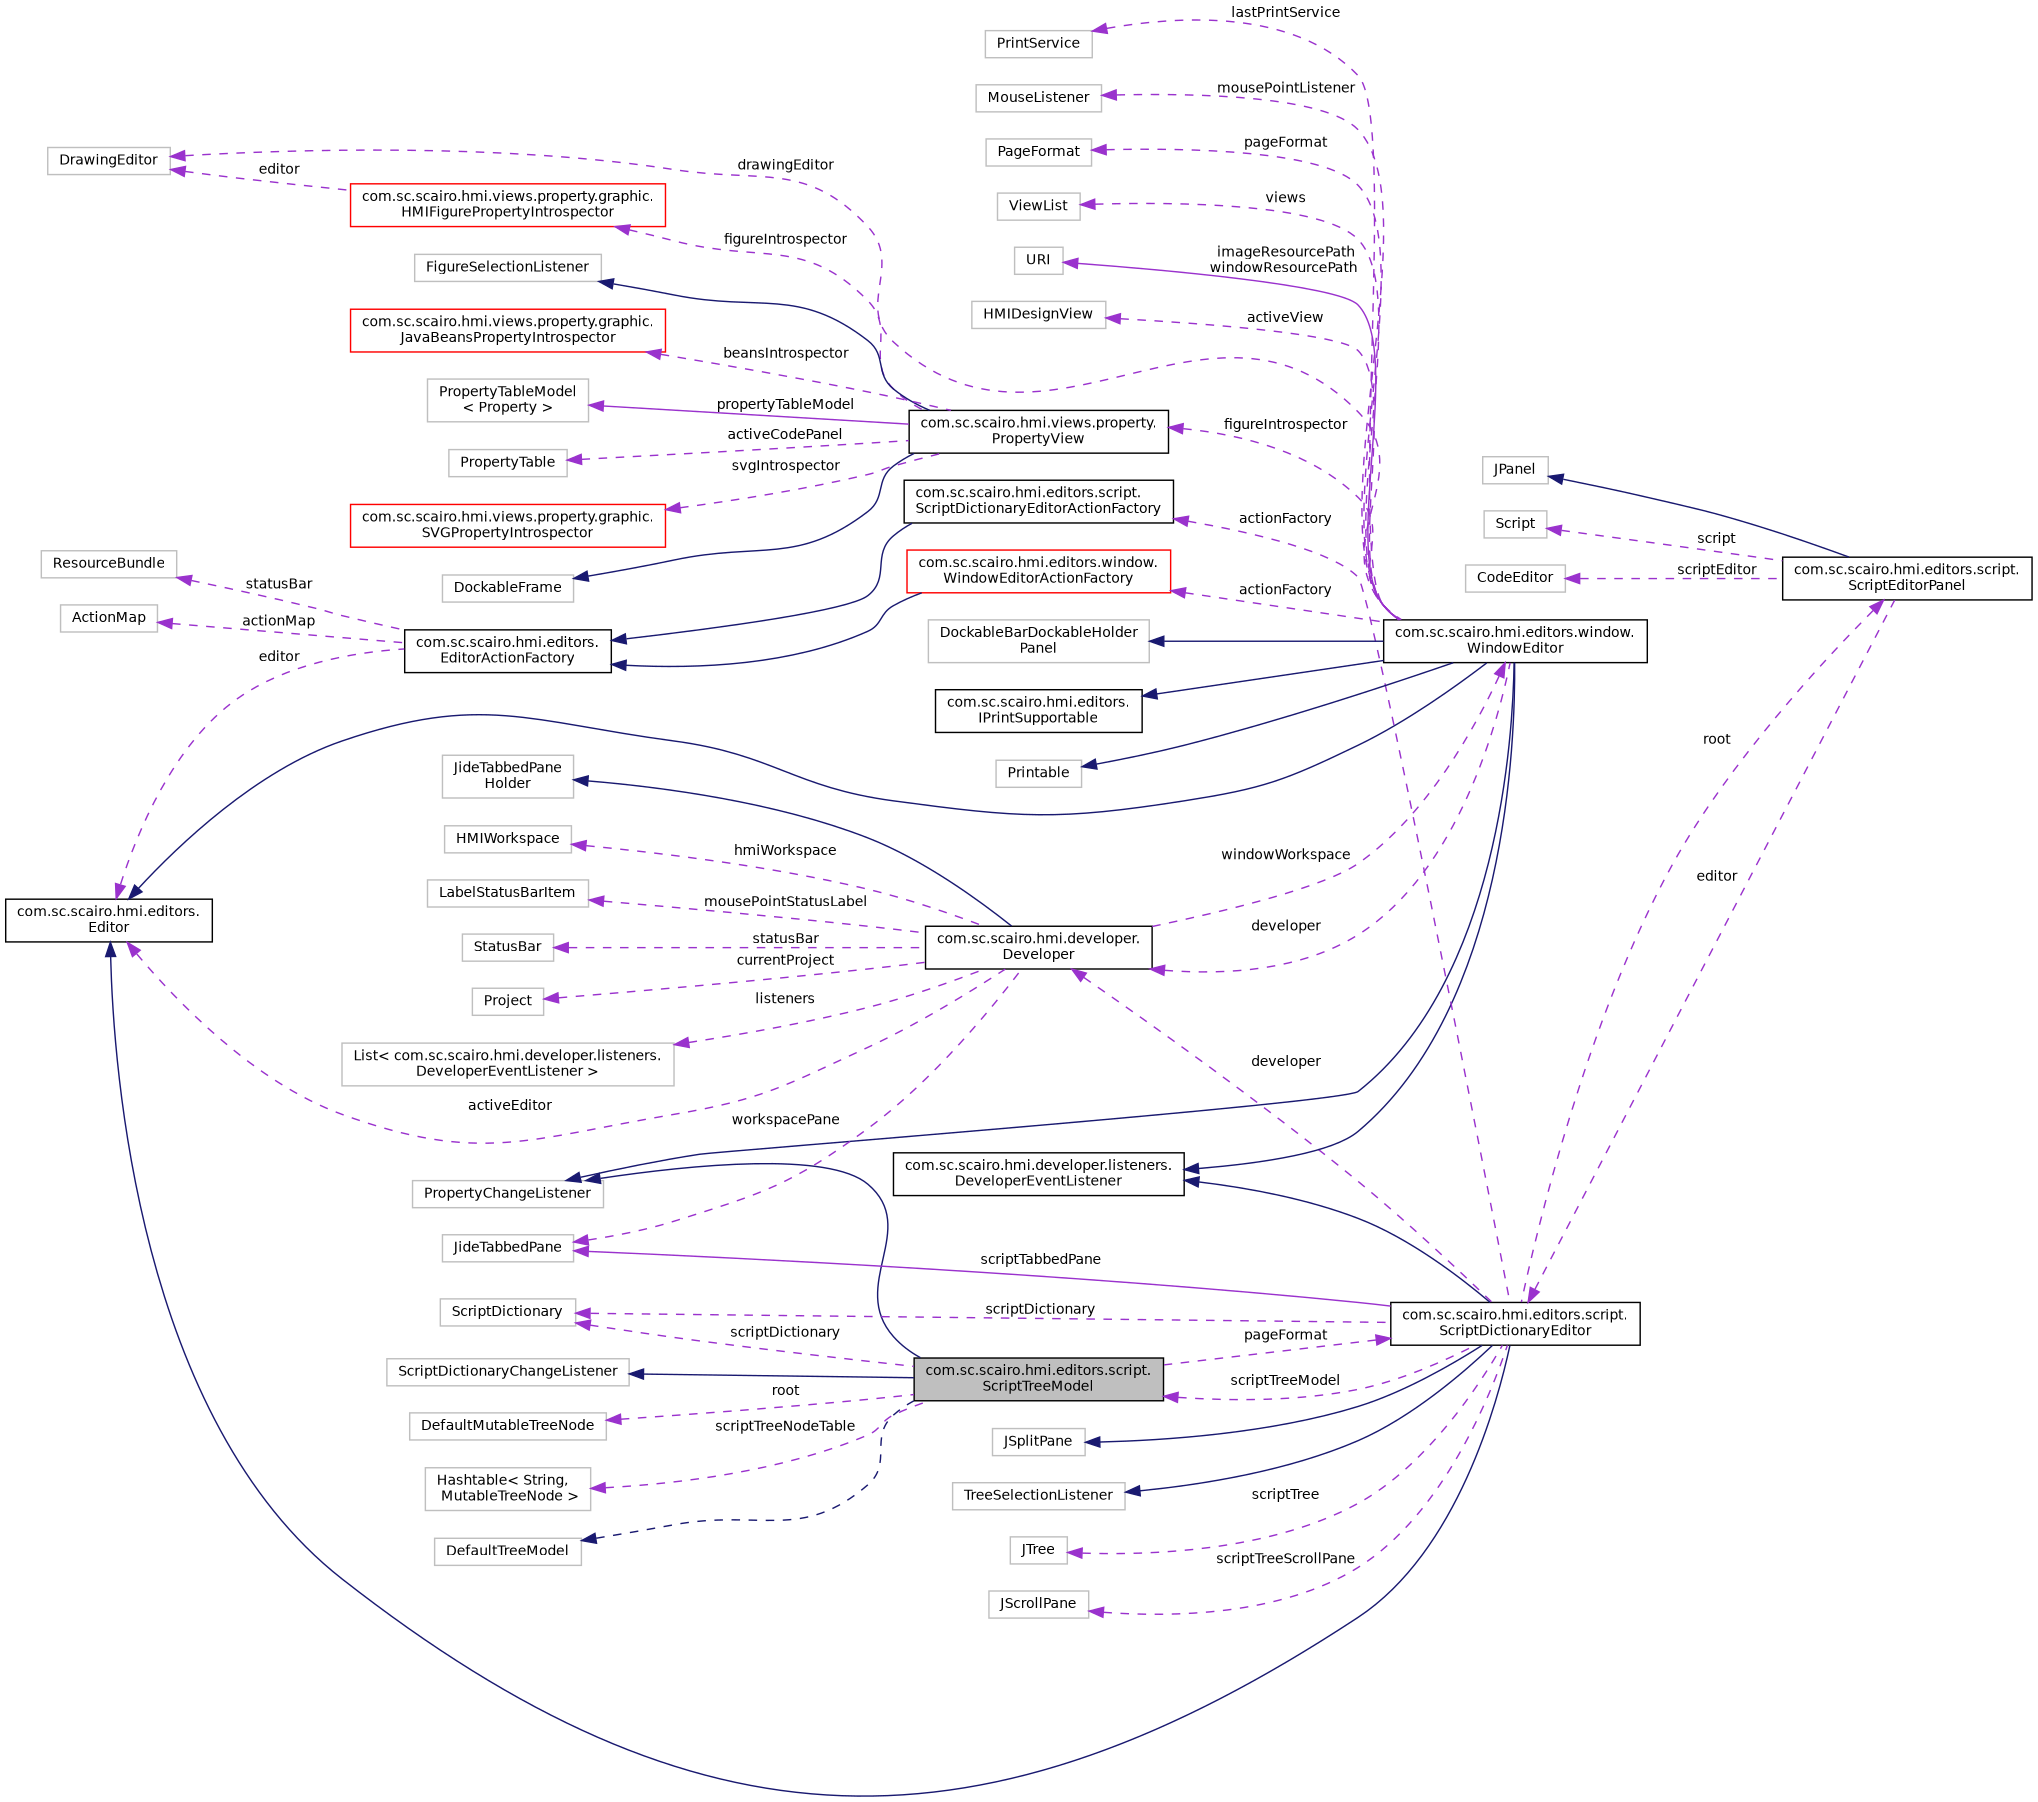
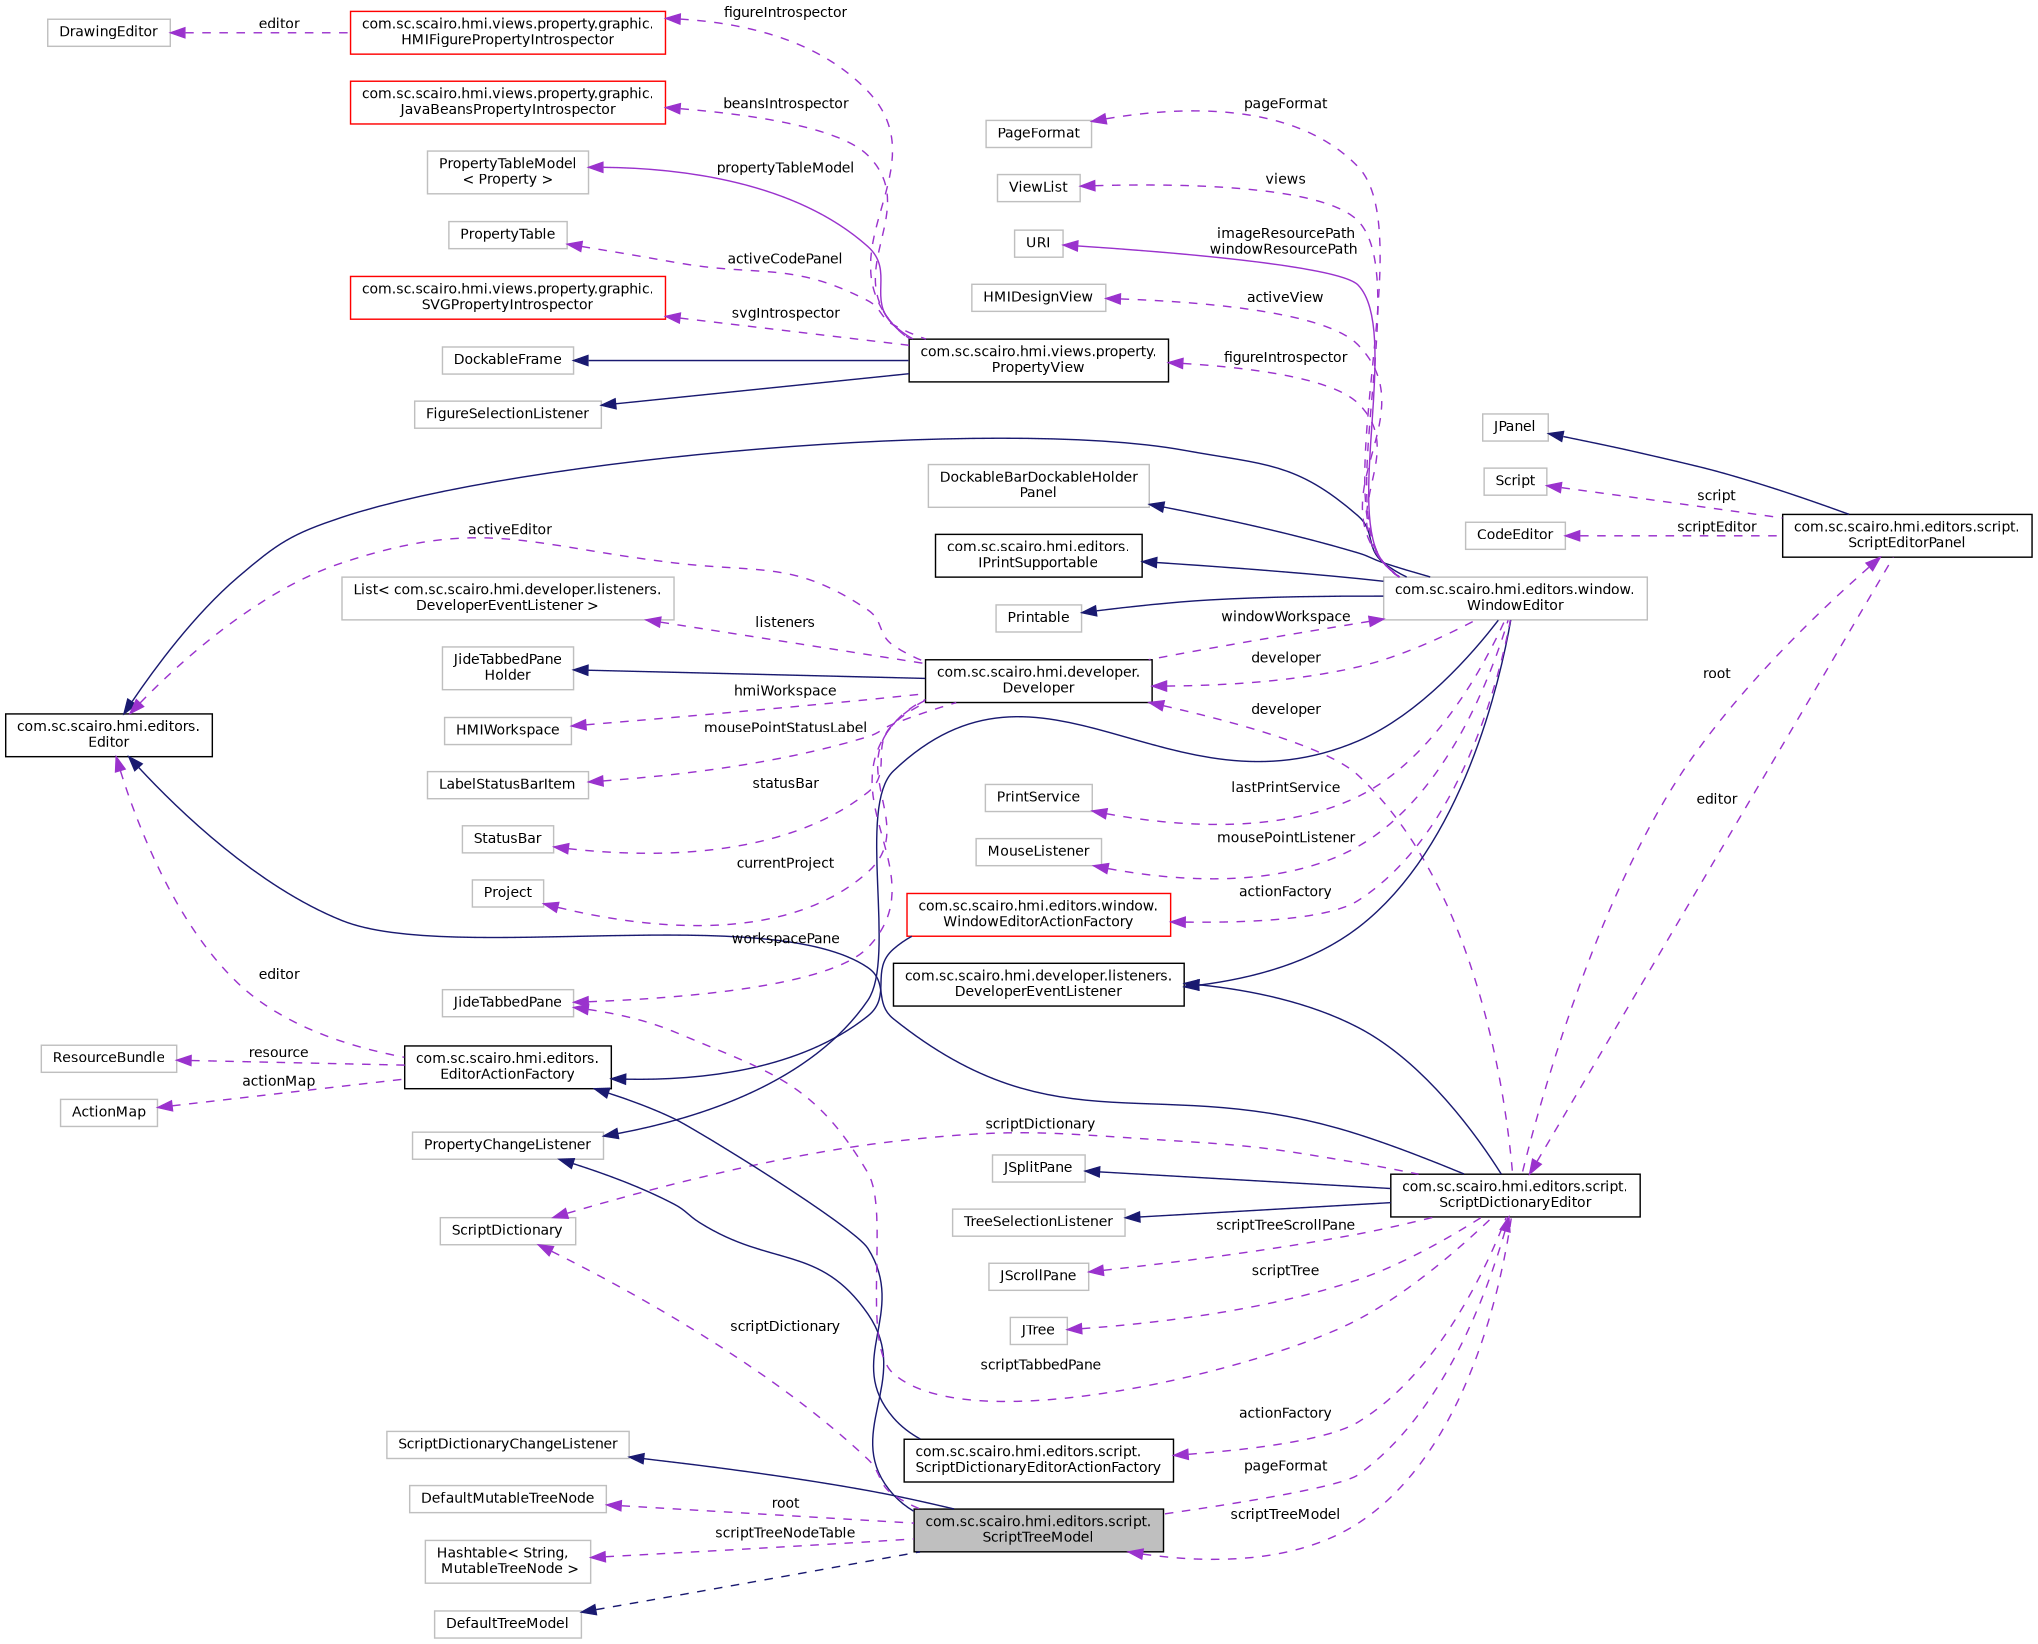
(878, 296) -> none
(277, 585) -> (277, 1054)
(1515, 641) -> (1515, 598)
(990, 1273) -> (944, 1395)
